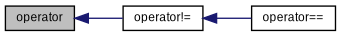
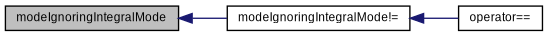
(40, 18) -> (92, 18)
(163, 18) -> (319, 18)
